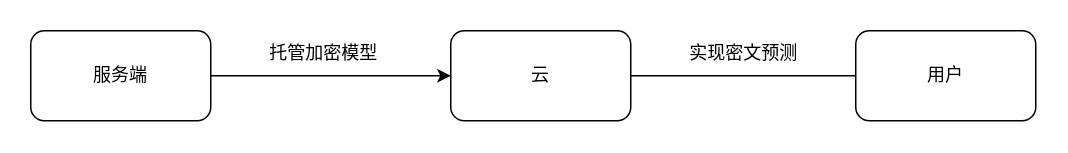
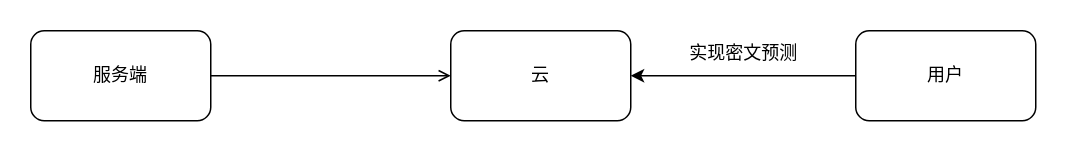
(323, 53) -> none
(439, 76) -> (441, 76)
(637, 76) -> (642, 76)
